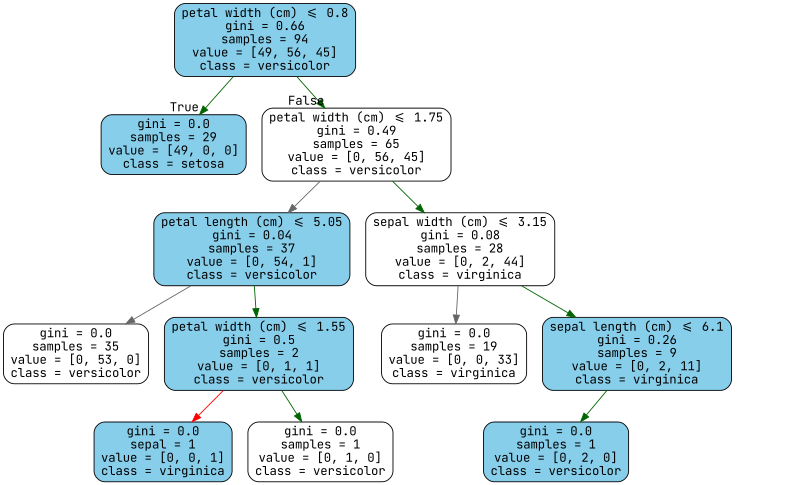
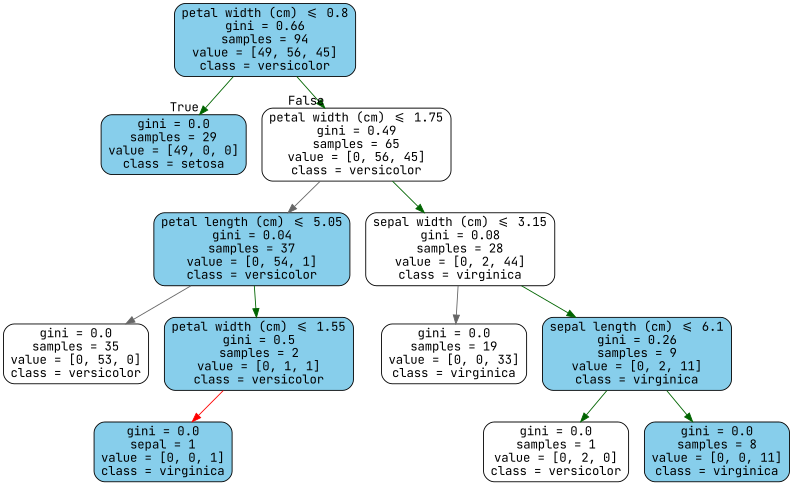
(320, 452) -> none
(556, 452) -> (556, 452)
none -> (717, 452)
